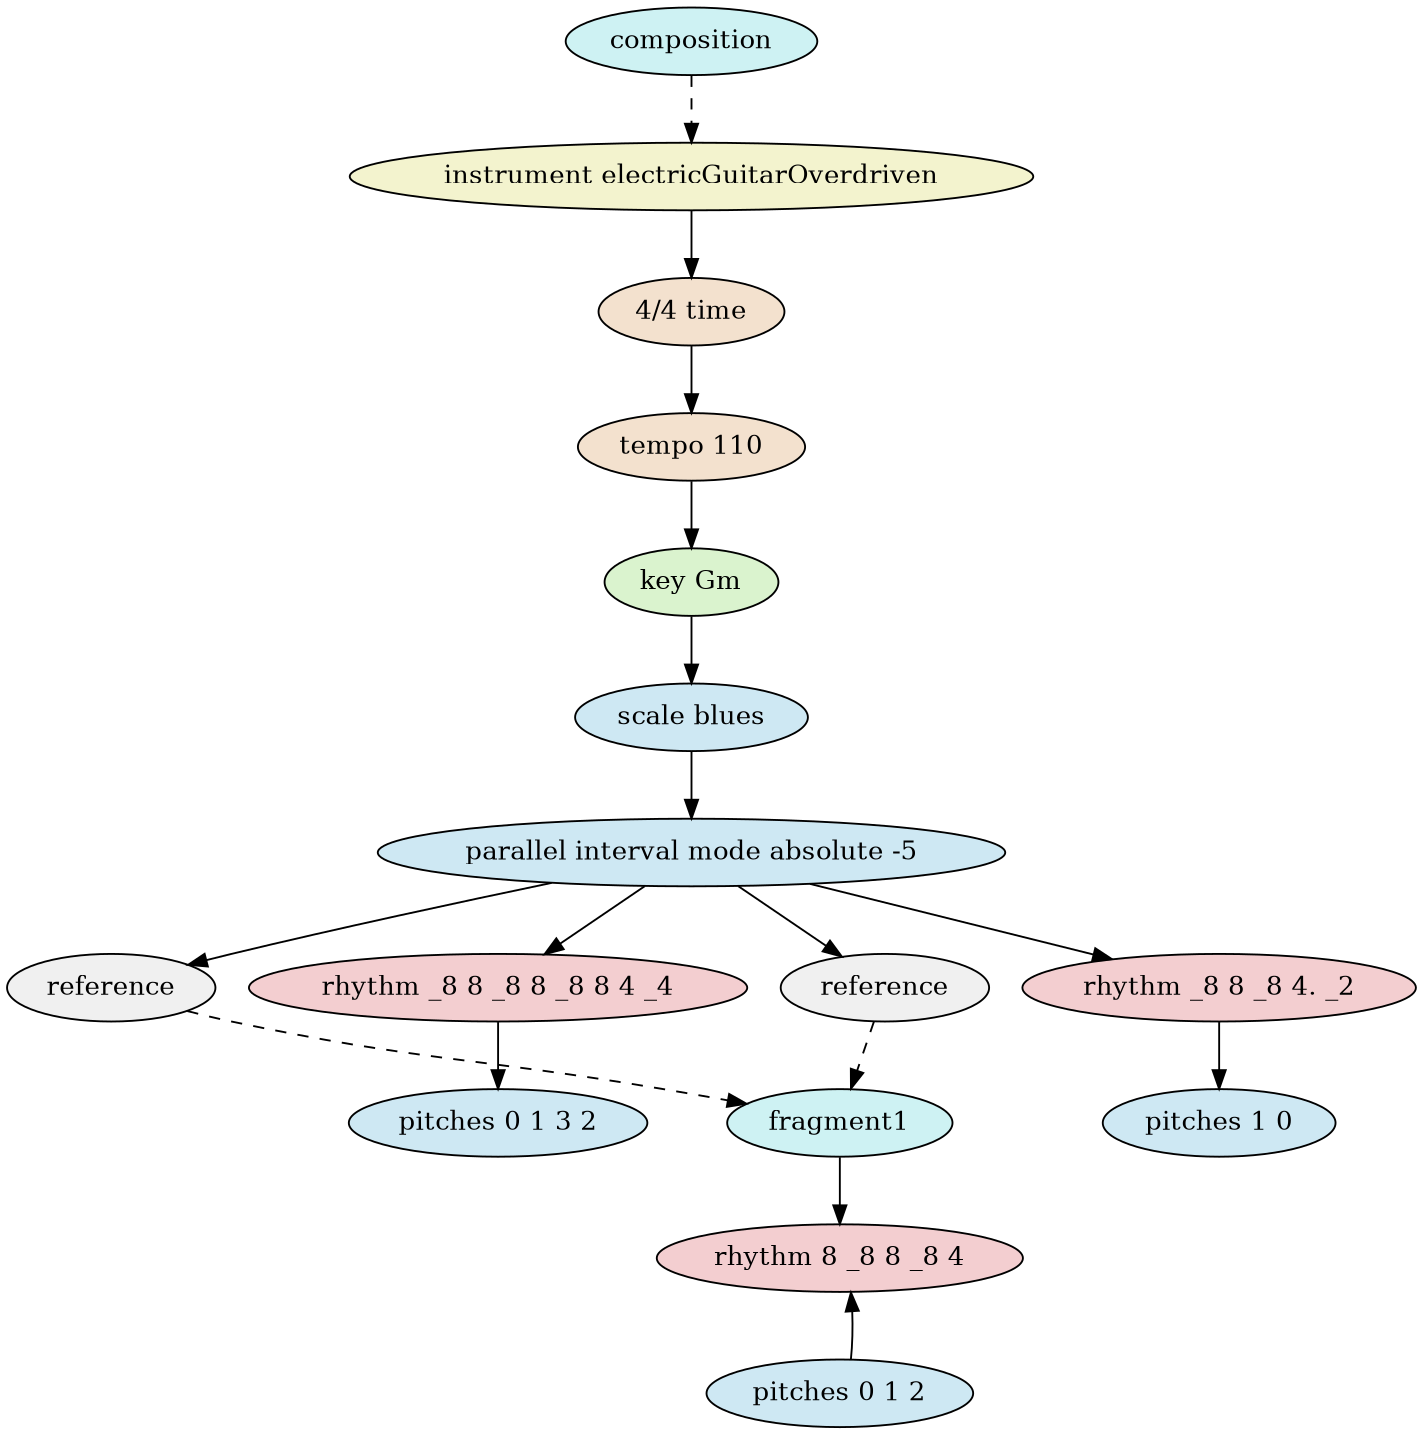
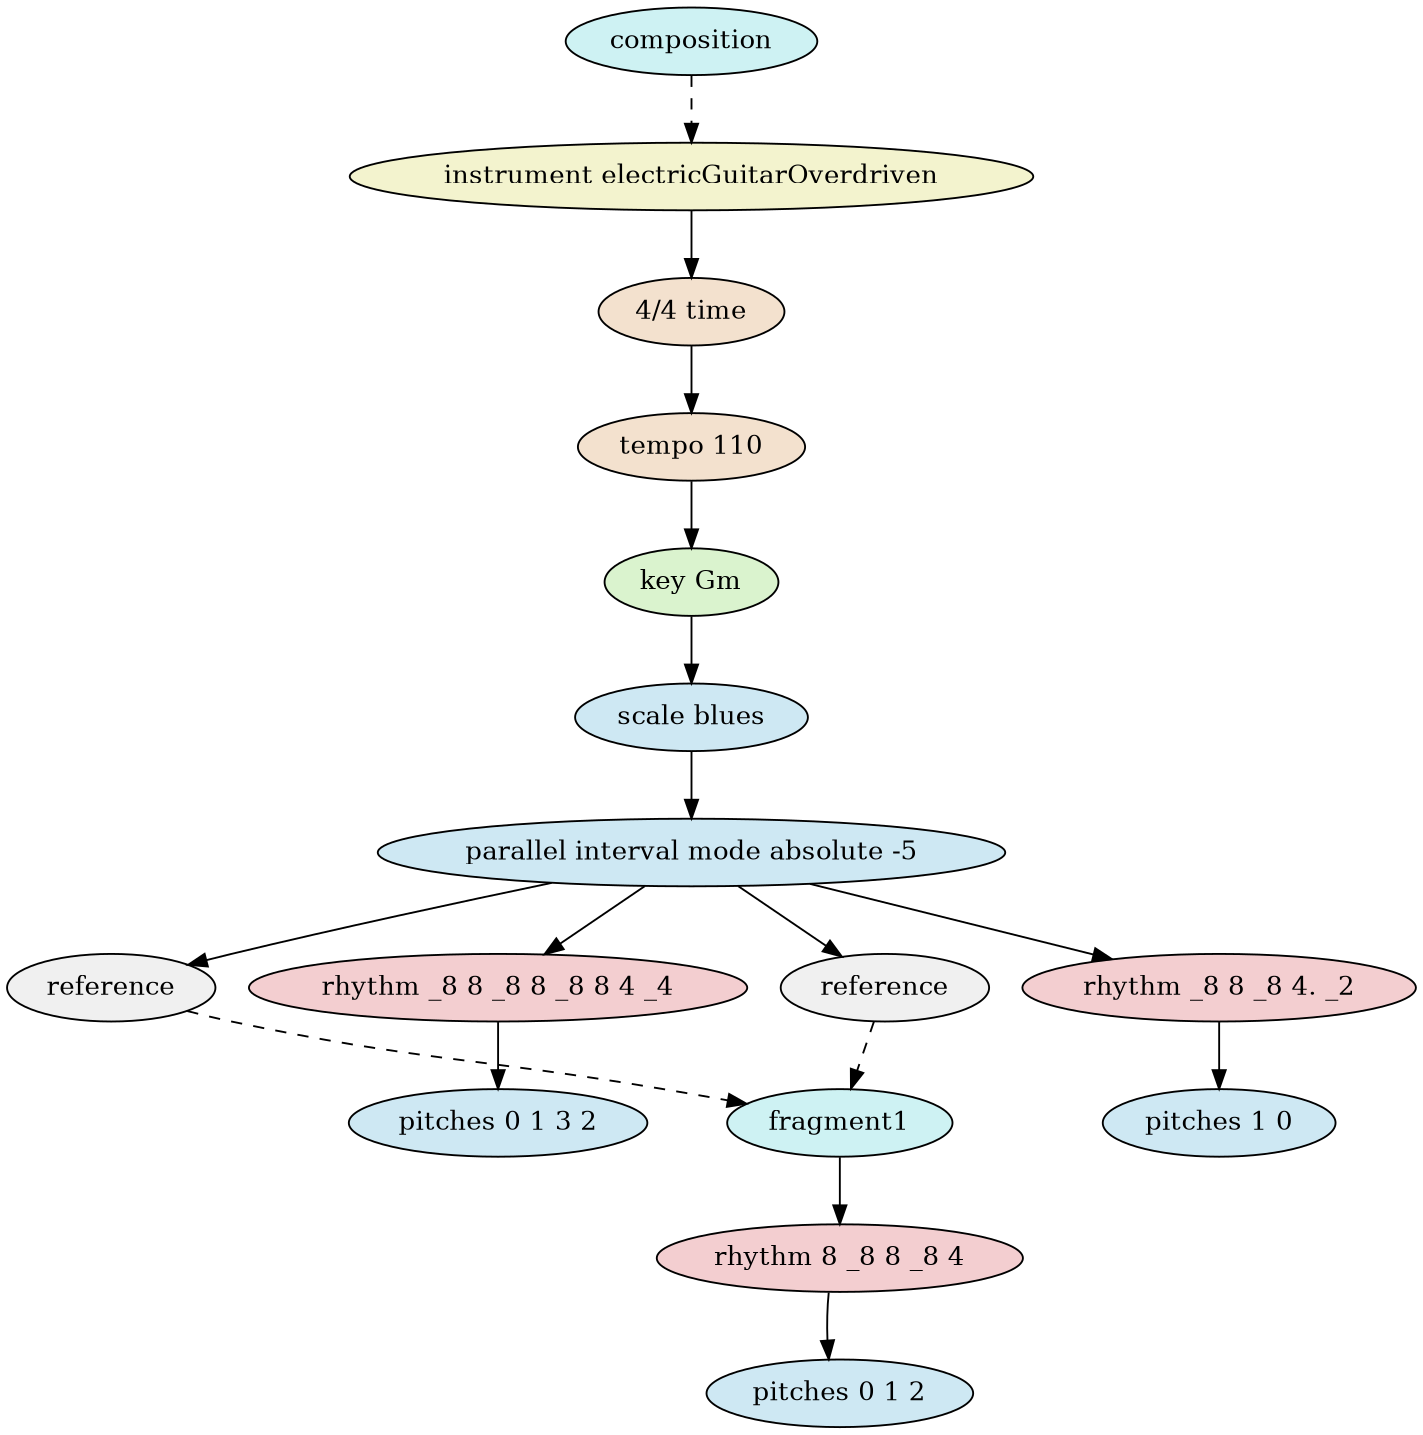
(852, 1335) -> (827, 1316)
